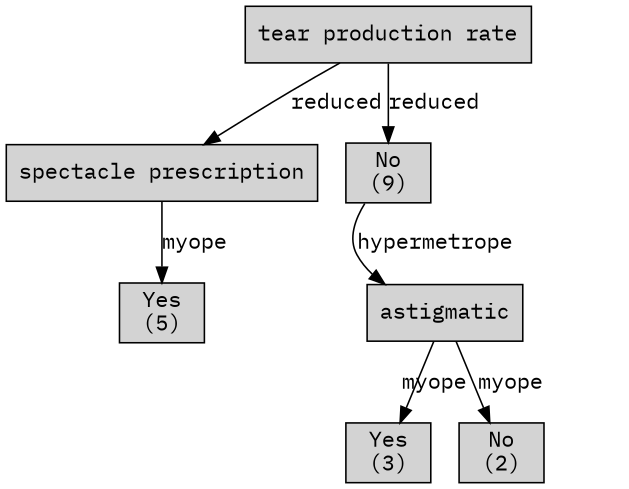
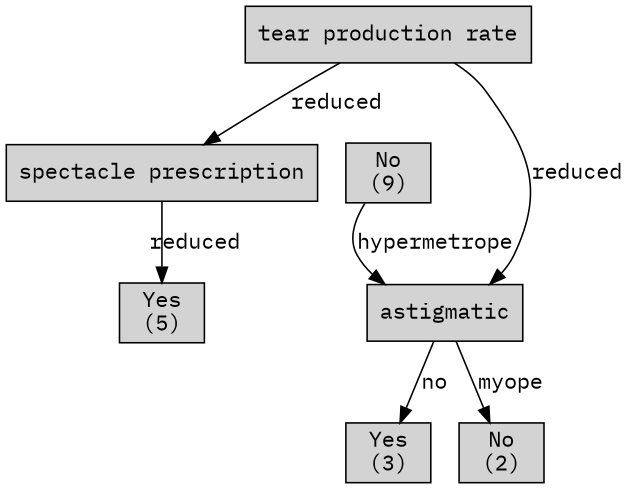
(388, 95) -> (525, 159)
(195, 243) -> (195, 243)
(435, 383) -> (435, 383)
